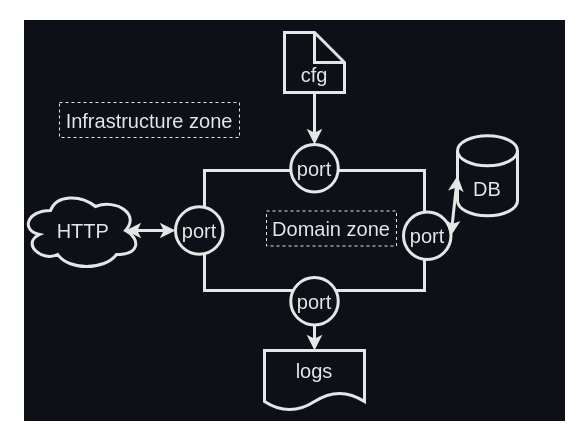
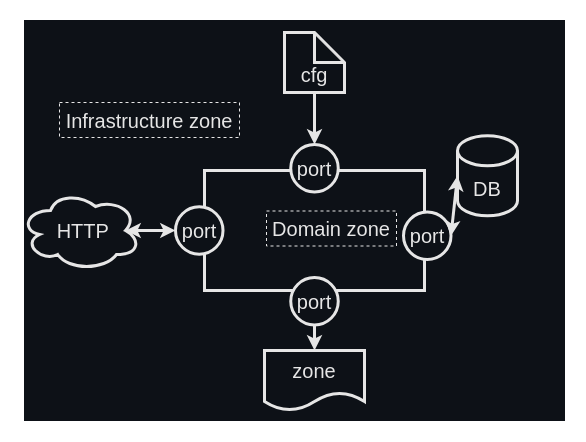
(315, 371) -> (315, 371)
